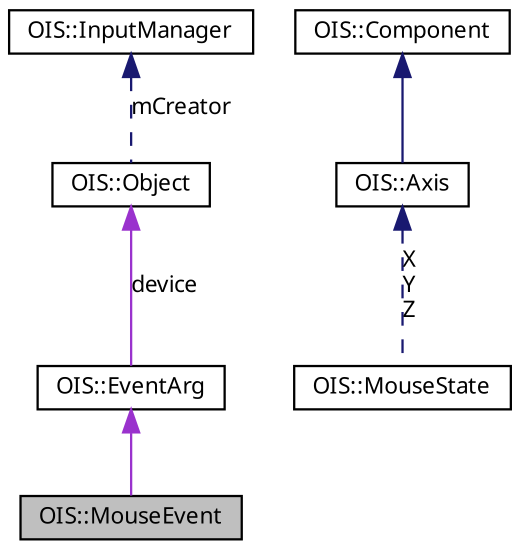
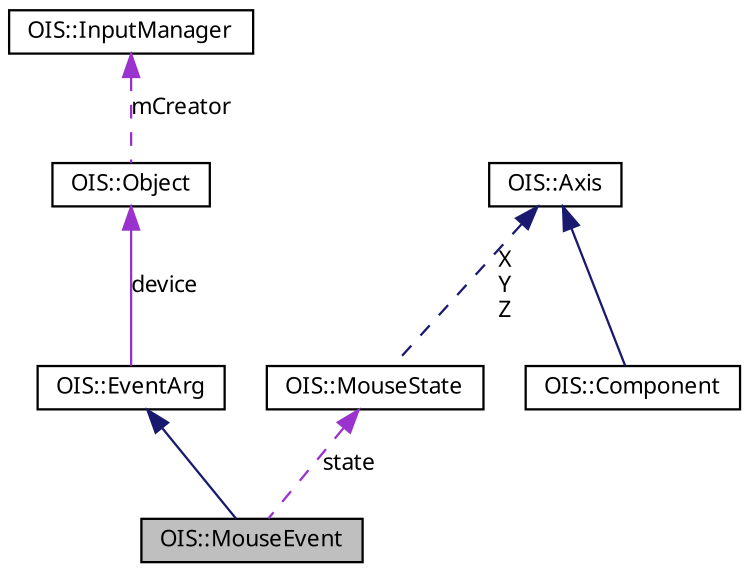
(131, 120) -> (131, 120)
(403, 120) -> (598, 297)
(131, 464) -> (199, 473)
none -> (306, 473)
